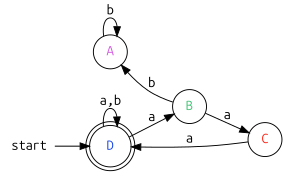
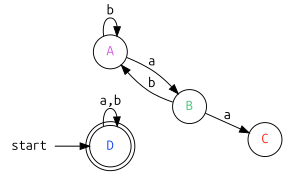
(147, 128) -> (151, 70)
(195, 147) -> none
